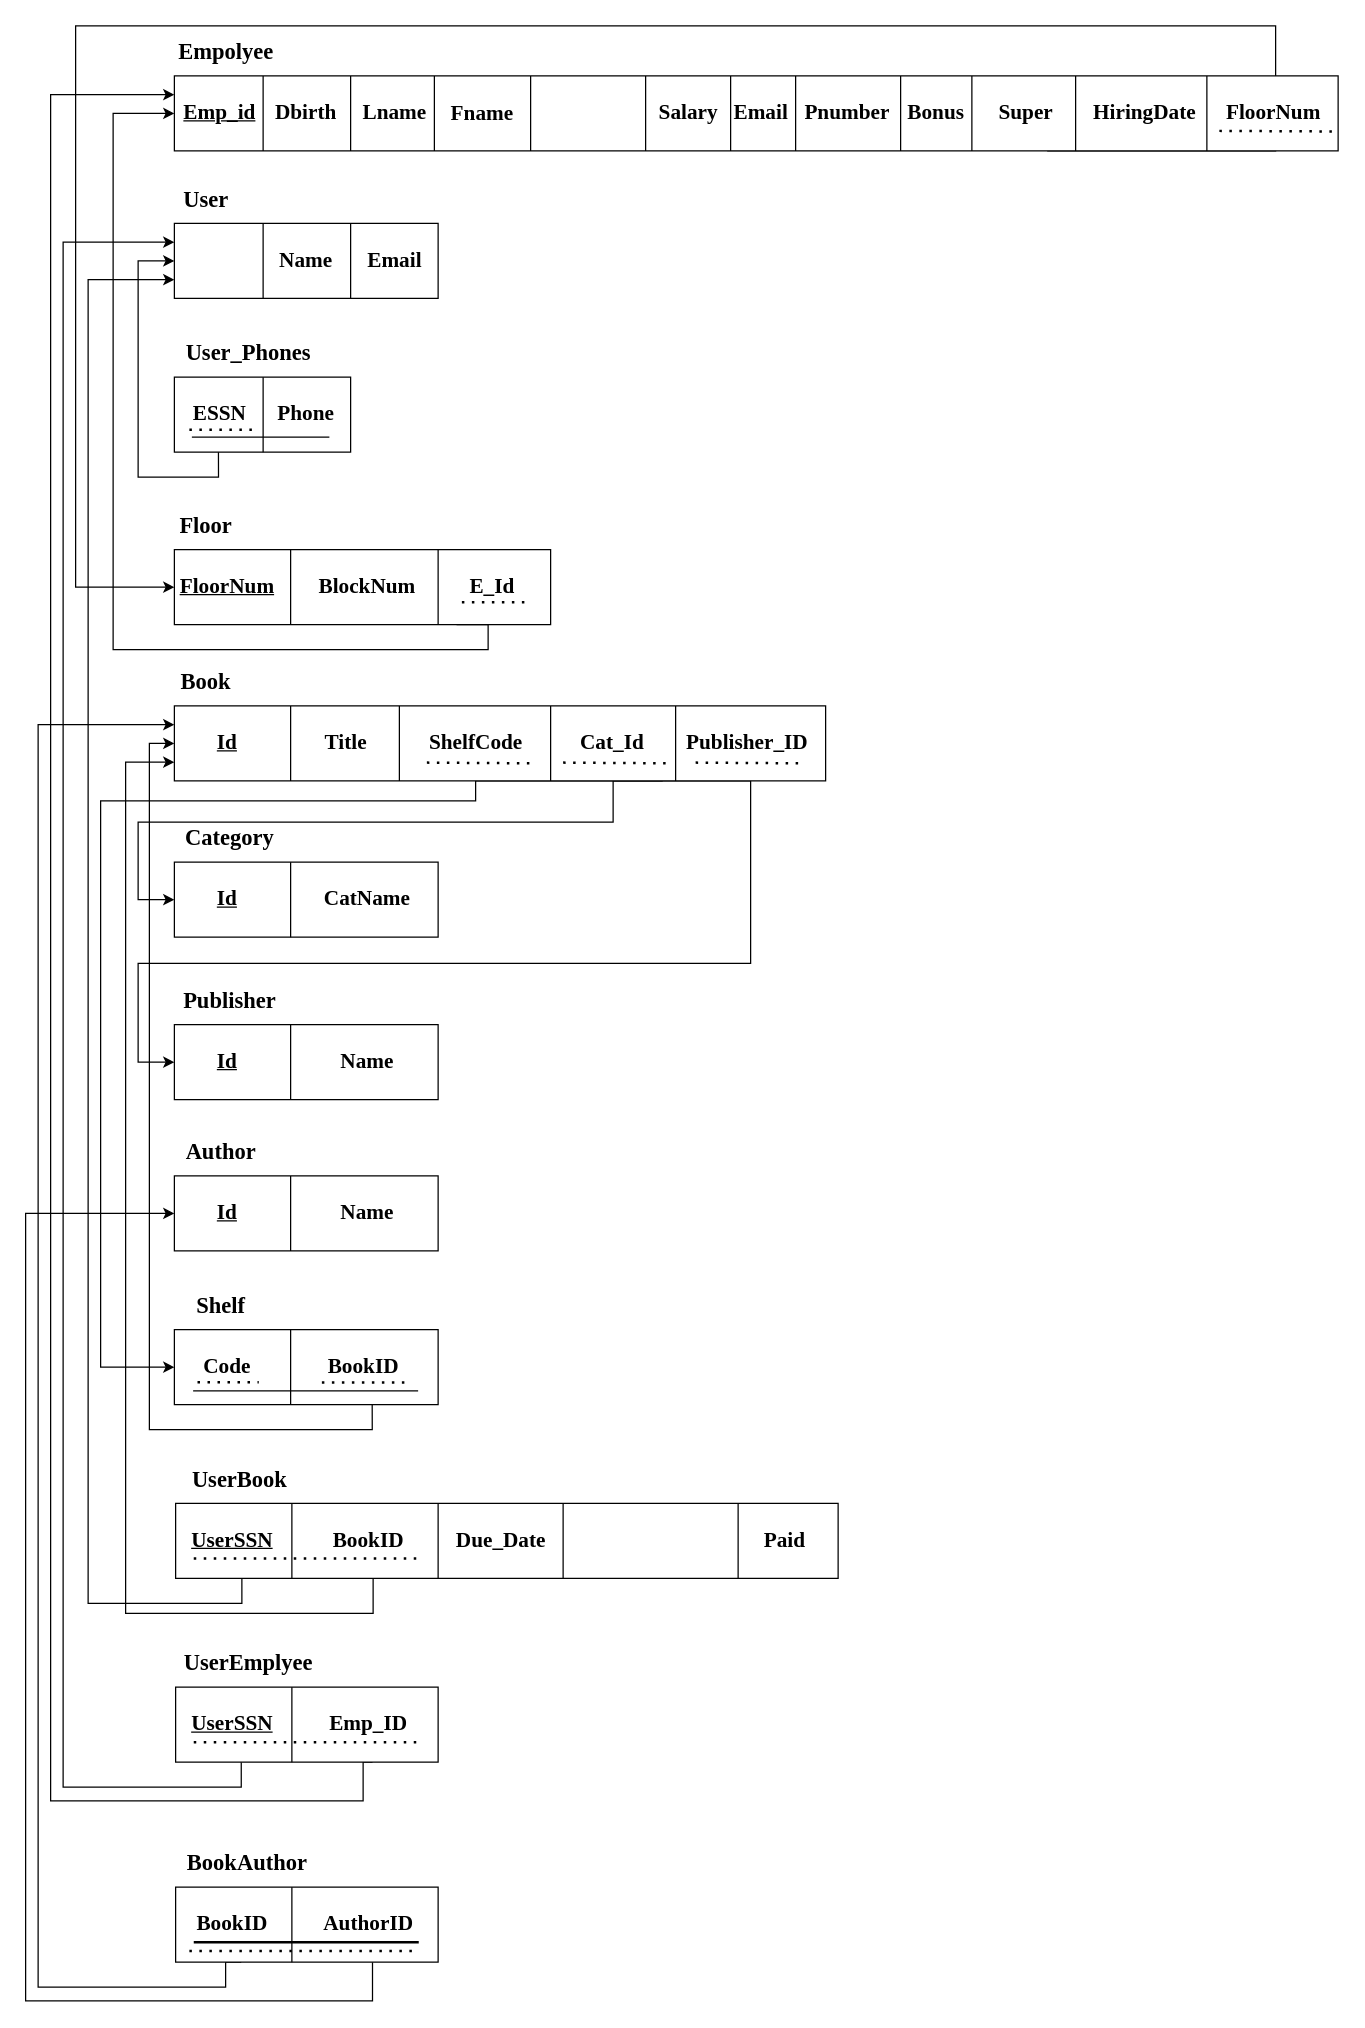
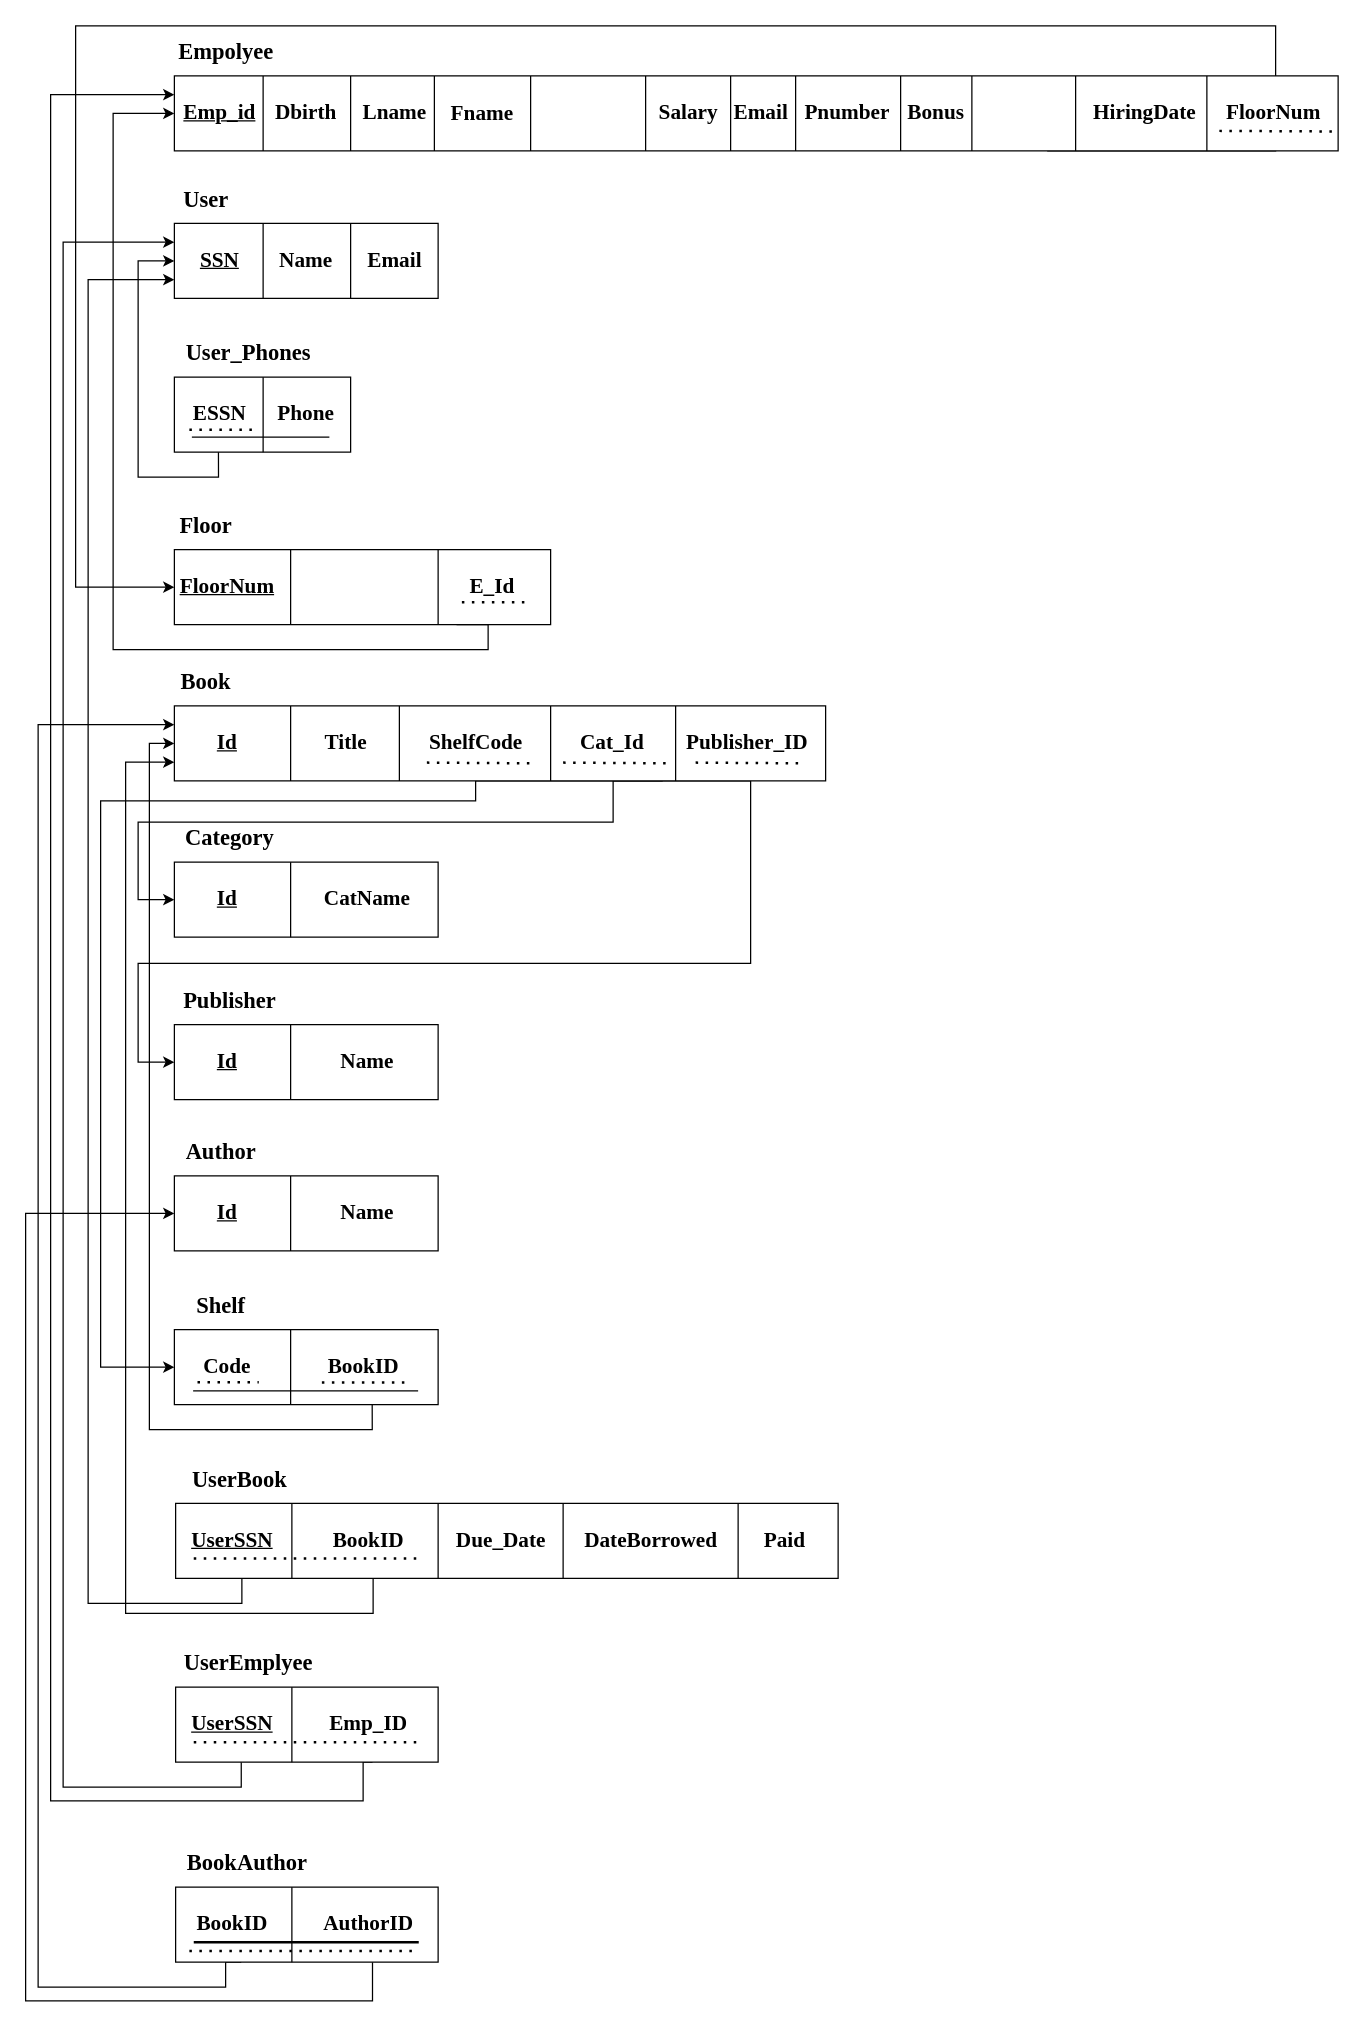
(1026, 113) -> none
none -> (219, 261)
(367, 587) -> none
none -> (651, 1541)
